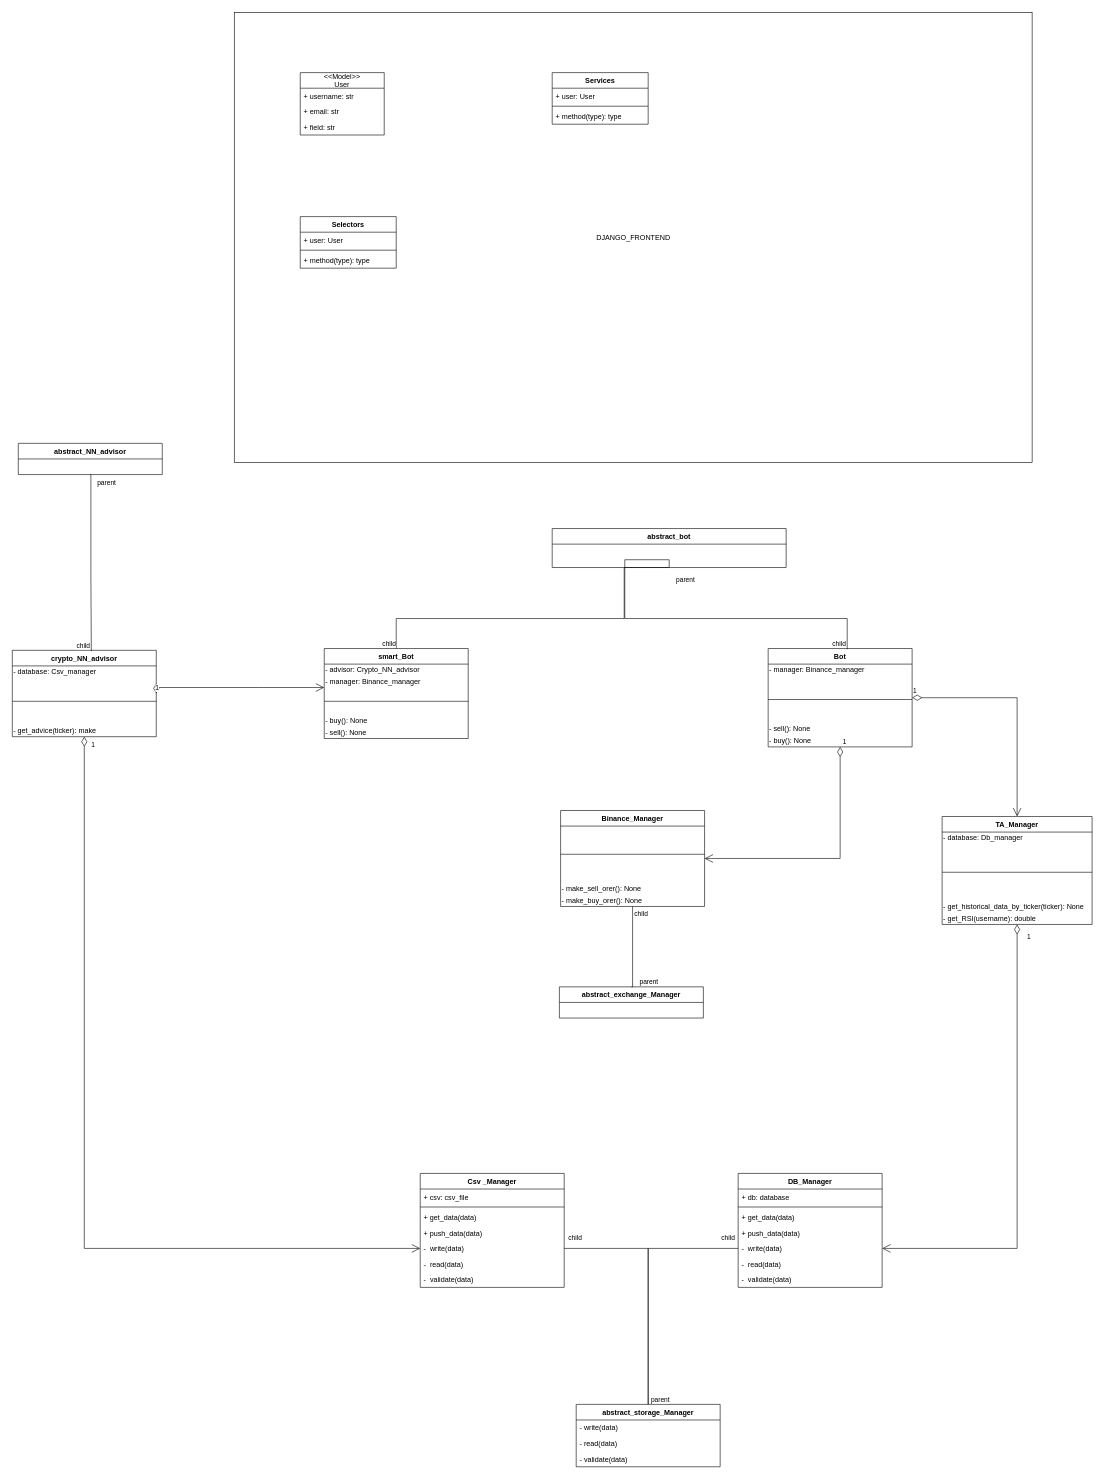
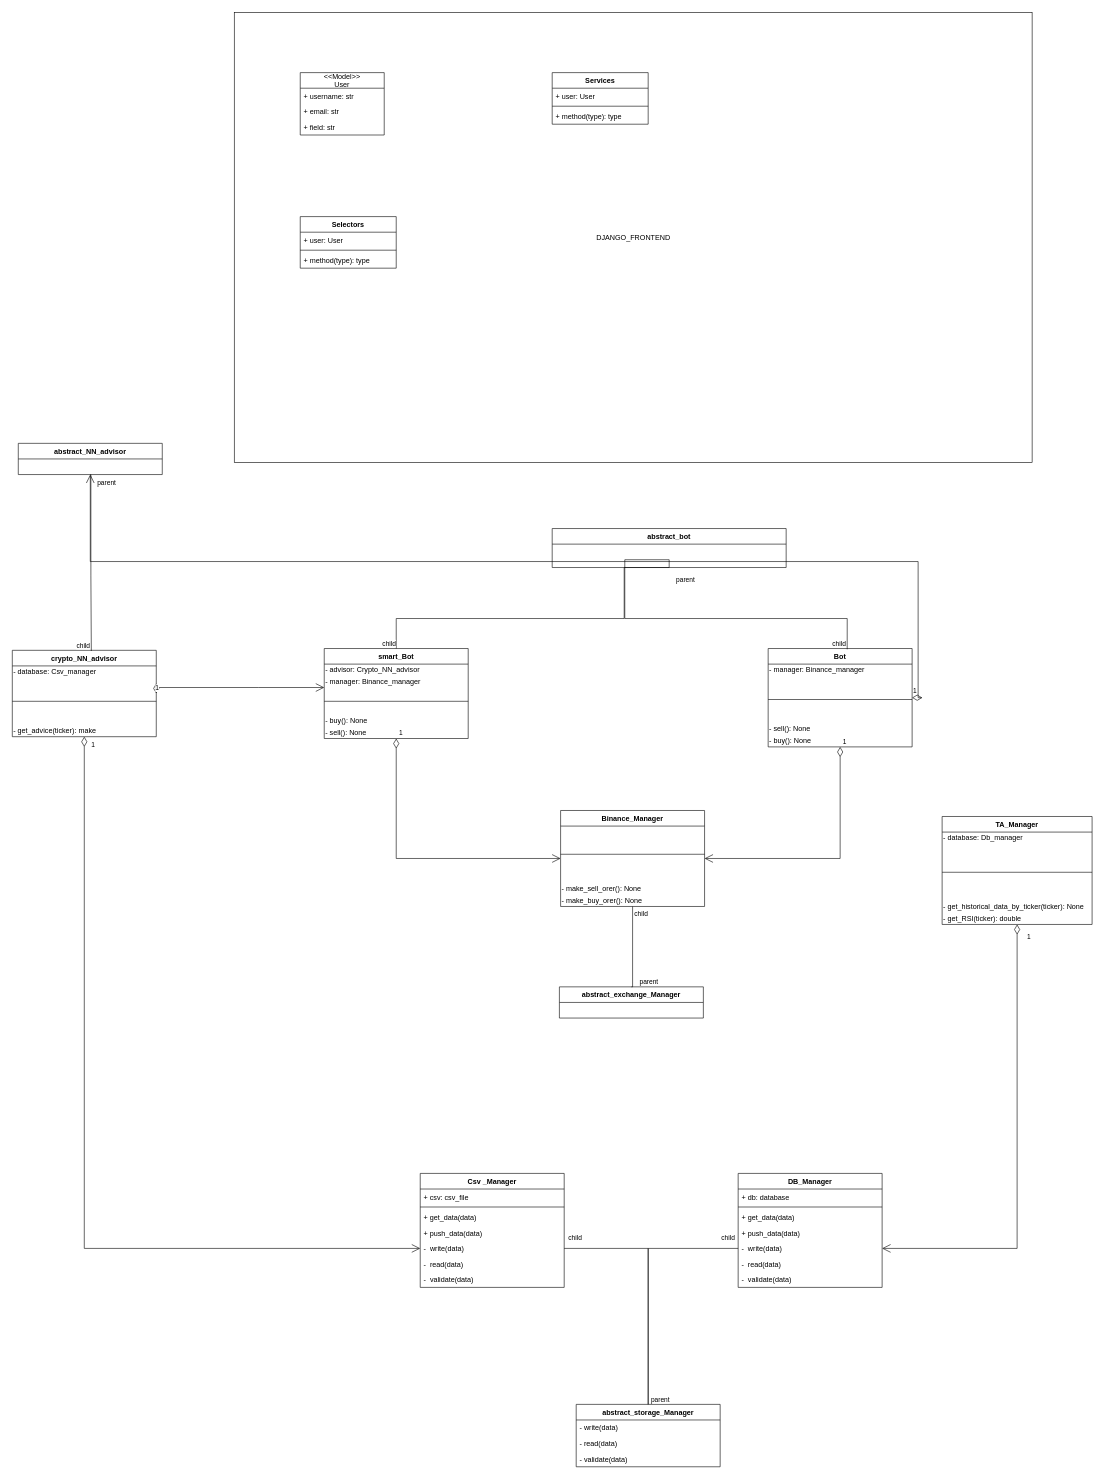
(1017, 709) -> (575, 561)
none -> (422, 858)
(994, 918) -> (989, 918)
